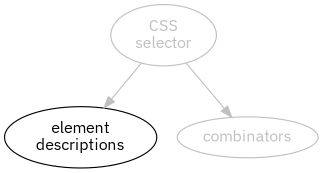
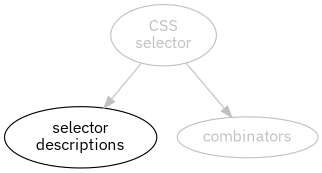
(81, 137) -> (81, 137)
